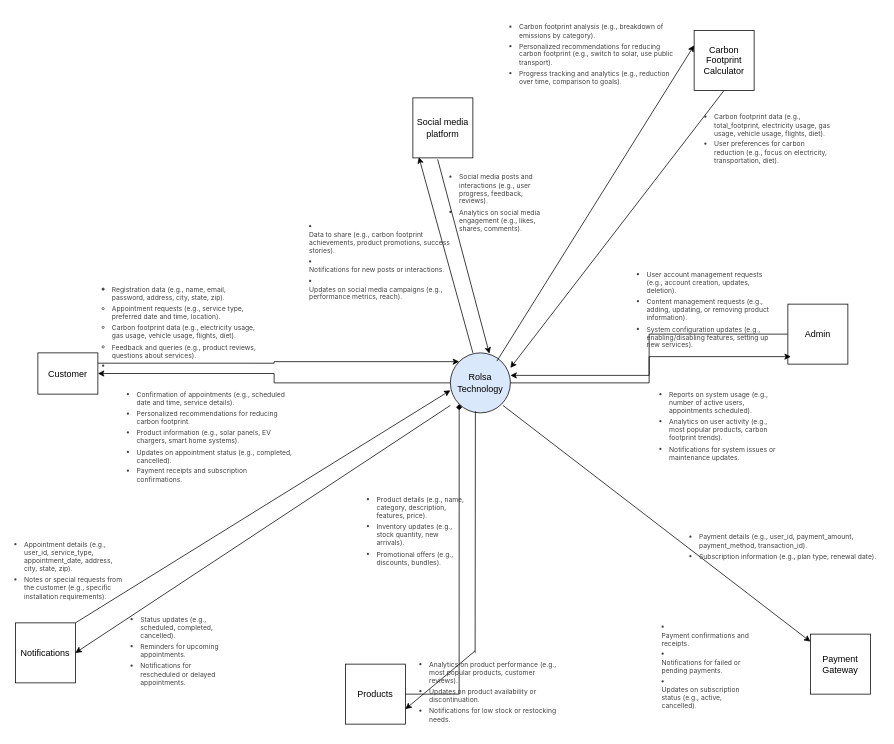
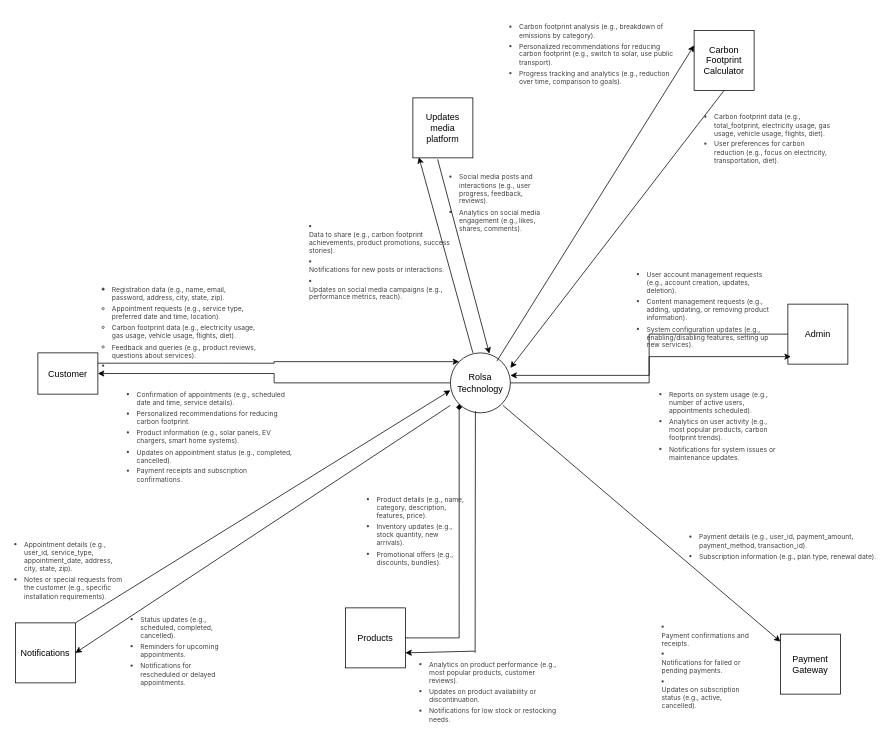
(443, 128) -> (443, 128)
(480, 383) -> (480, 383)
(840, 664) -> (810, 664)
(375, 694) -> (375, 638)
